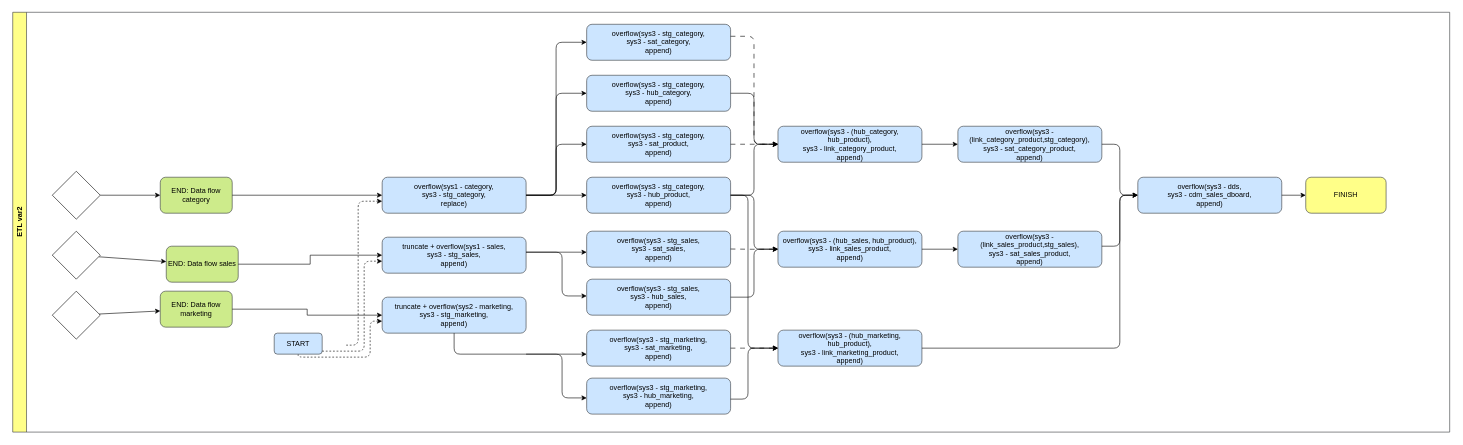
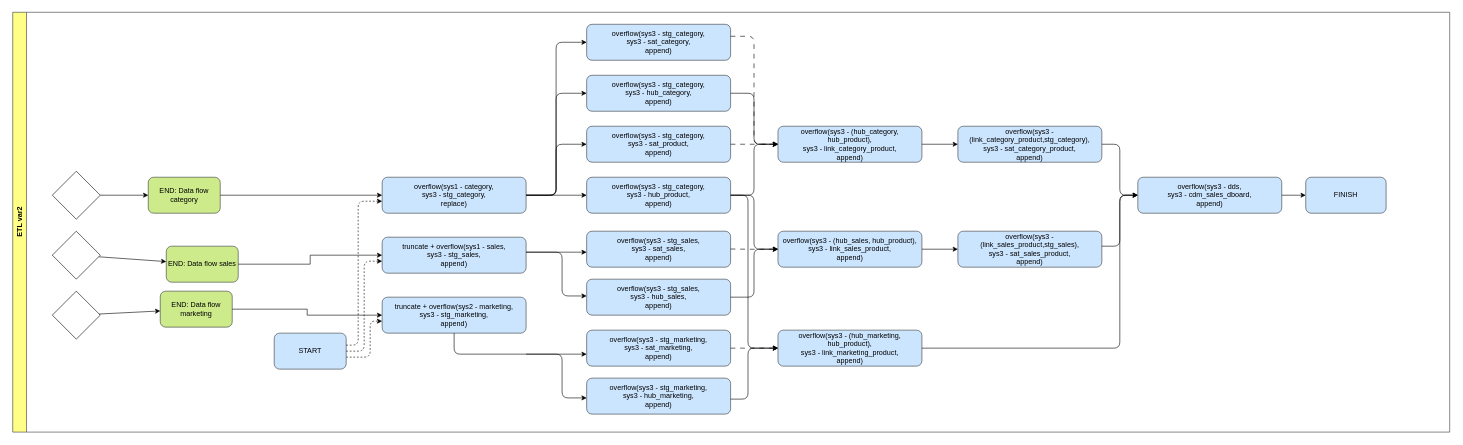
(196, 195) -> (184, 195)
(1346, 195) -> (1346, 195)
(298, 344) -> (310, 351)
